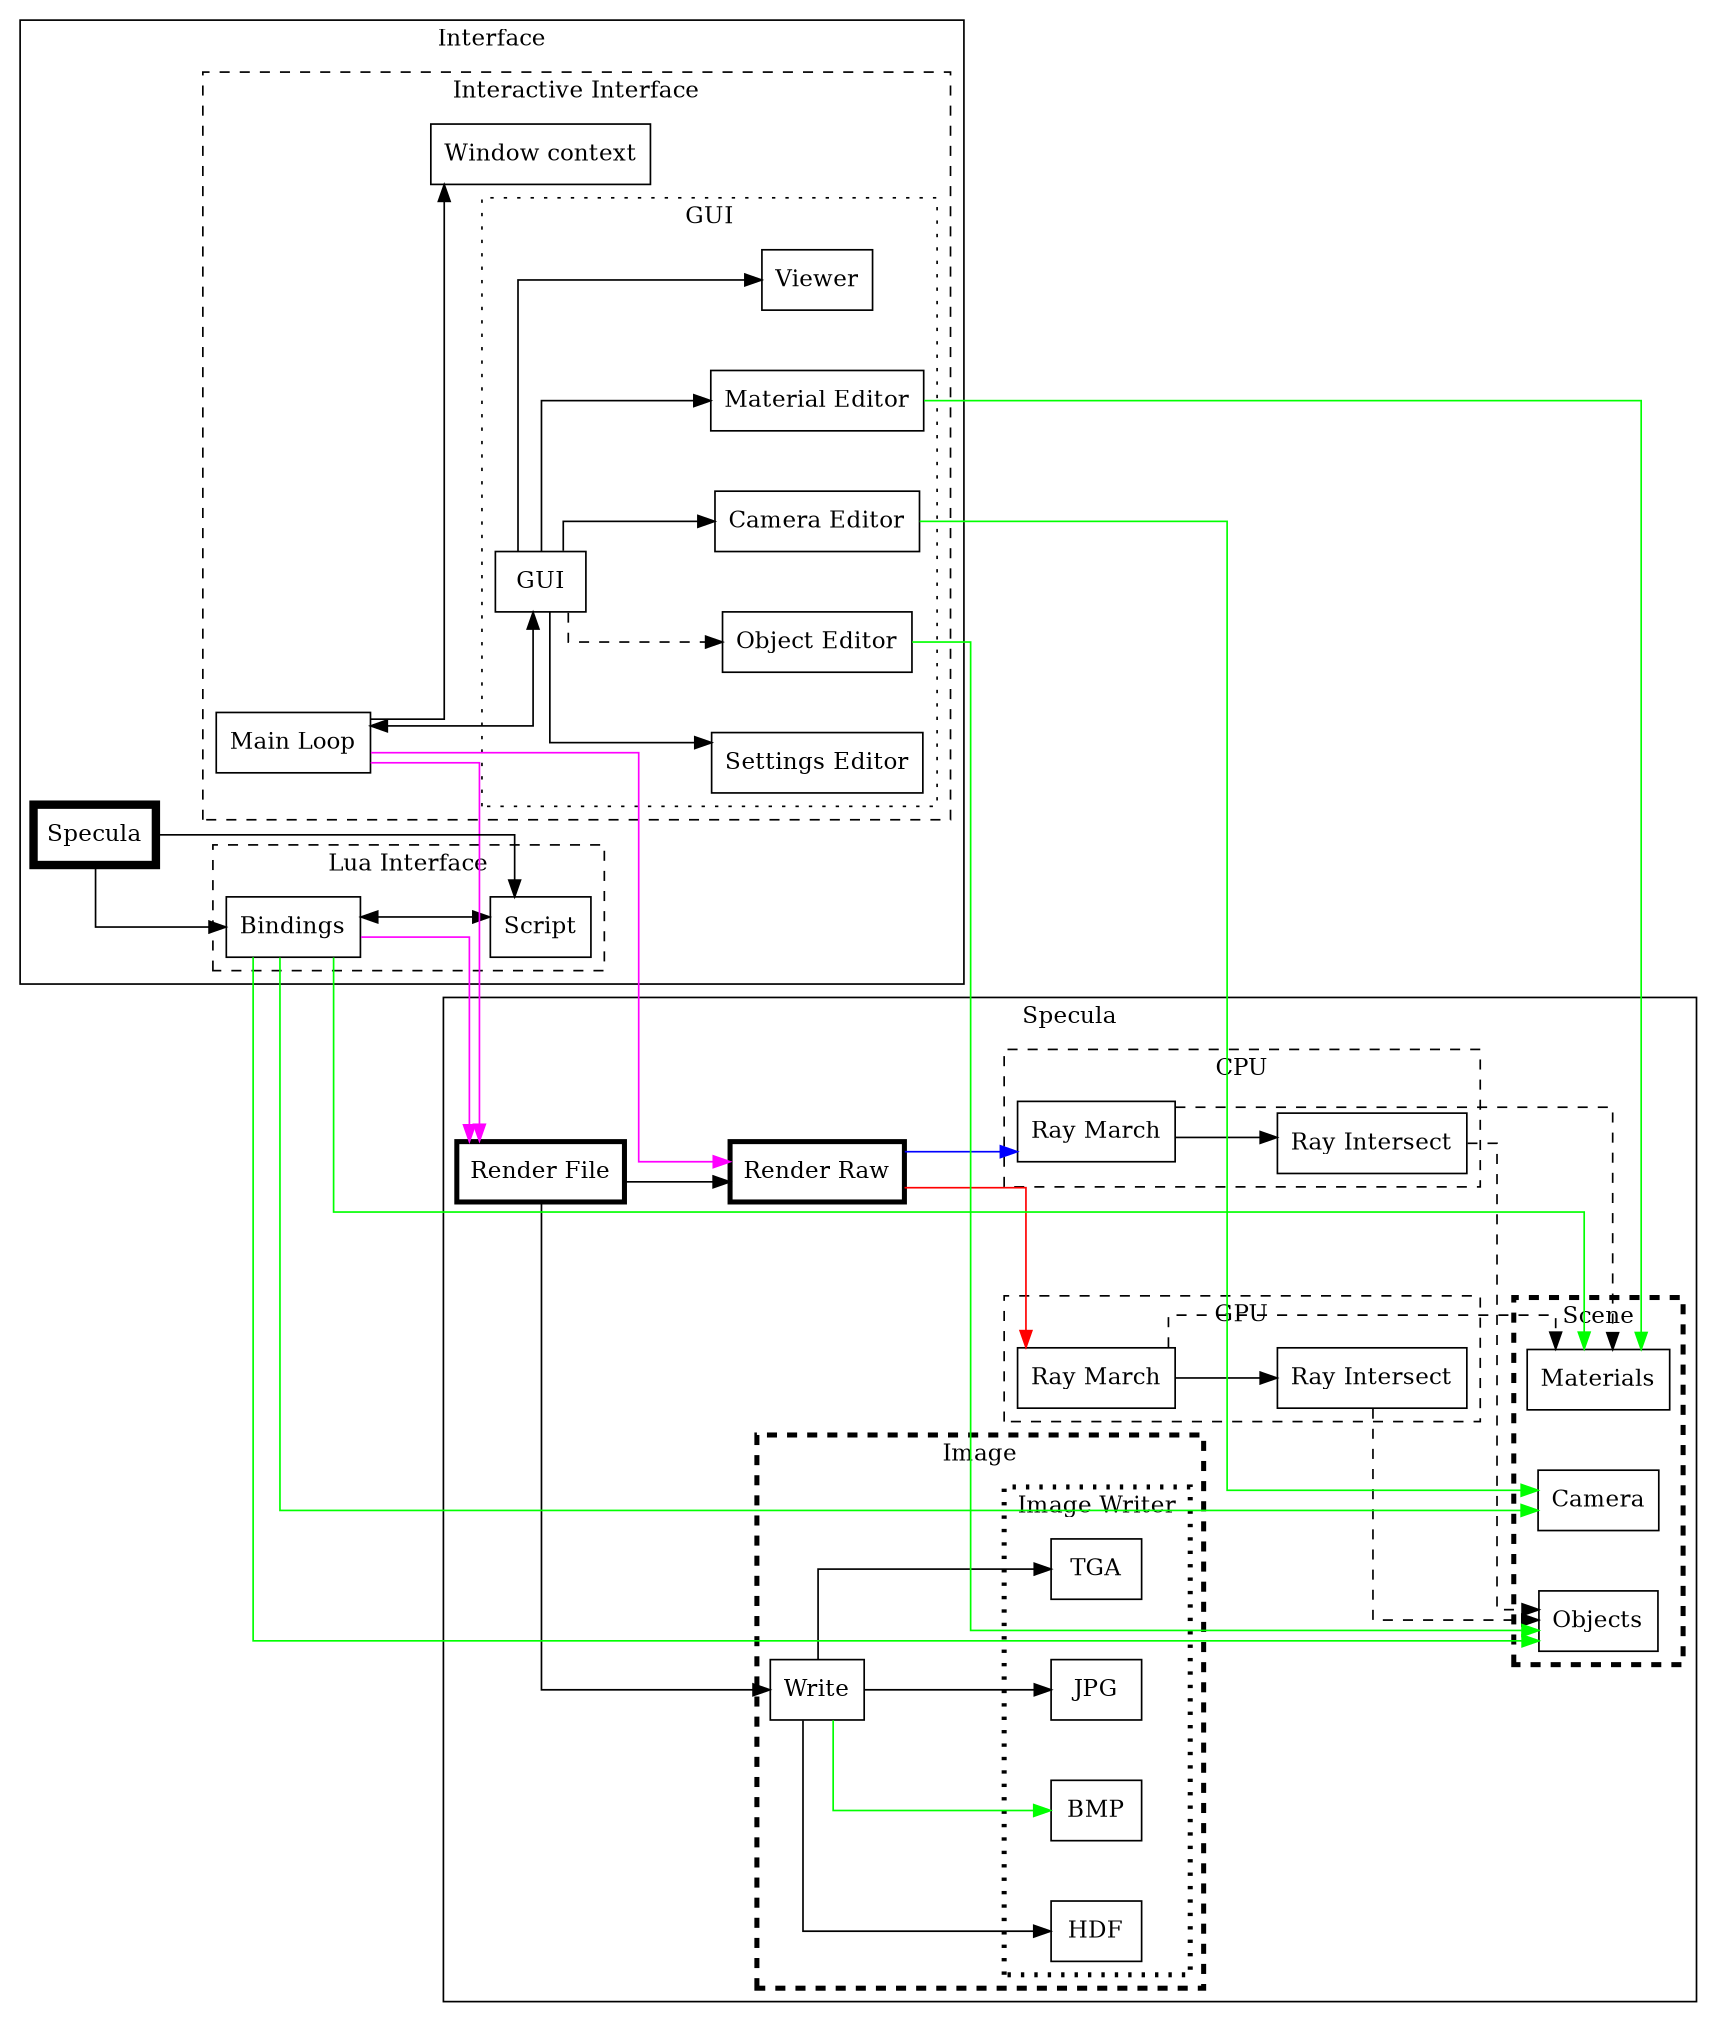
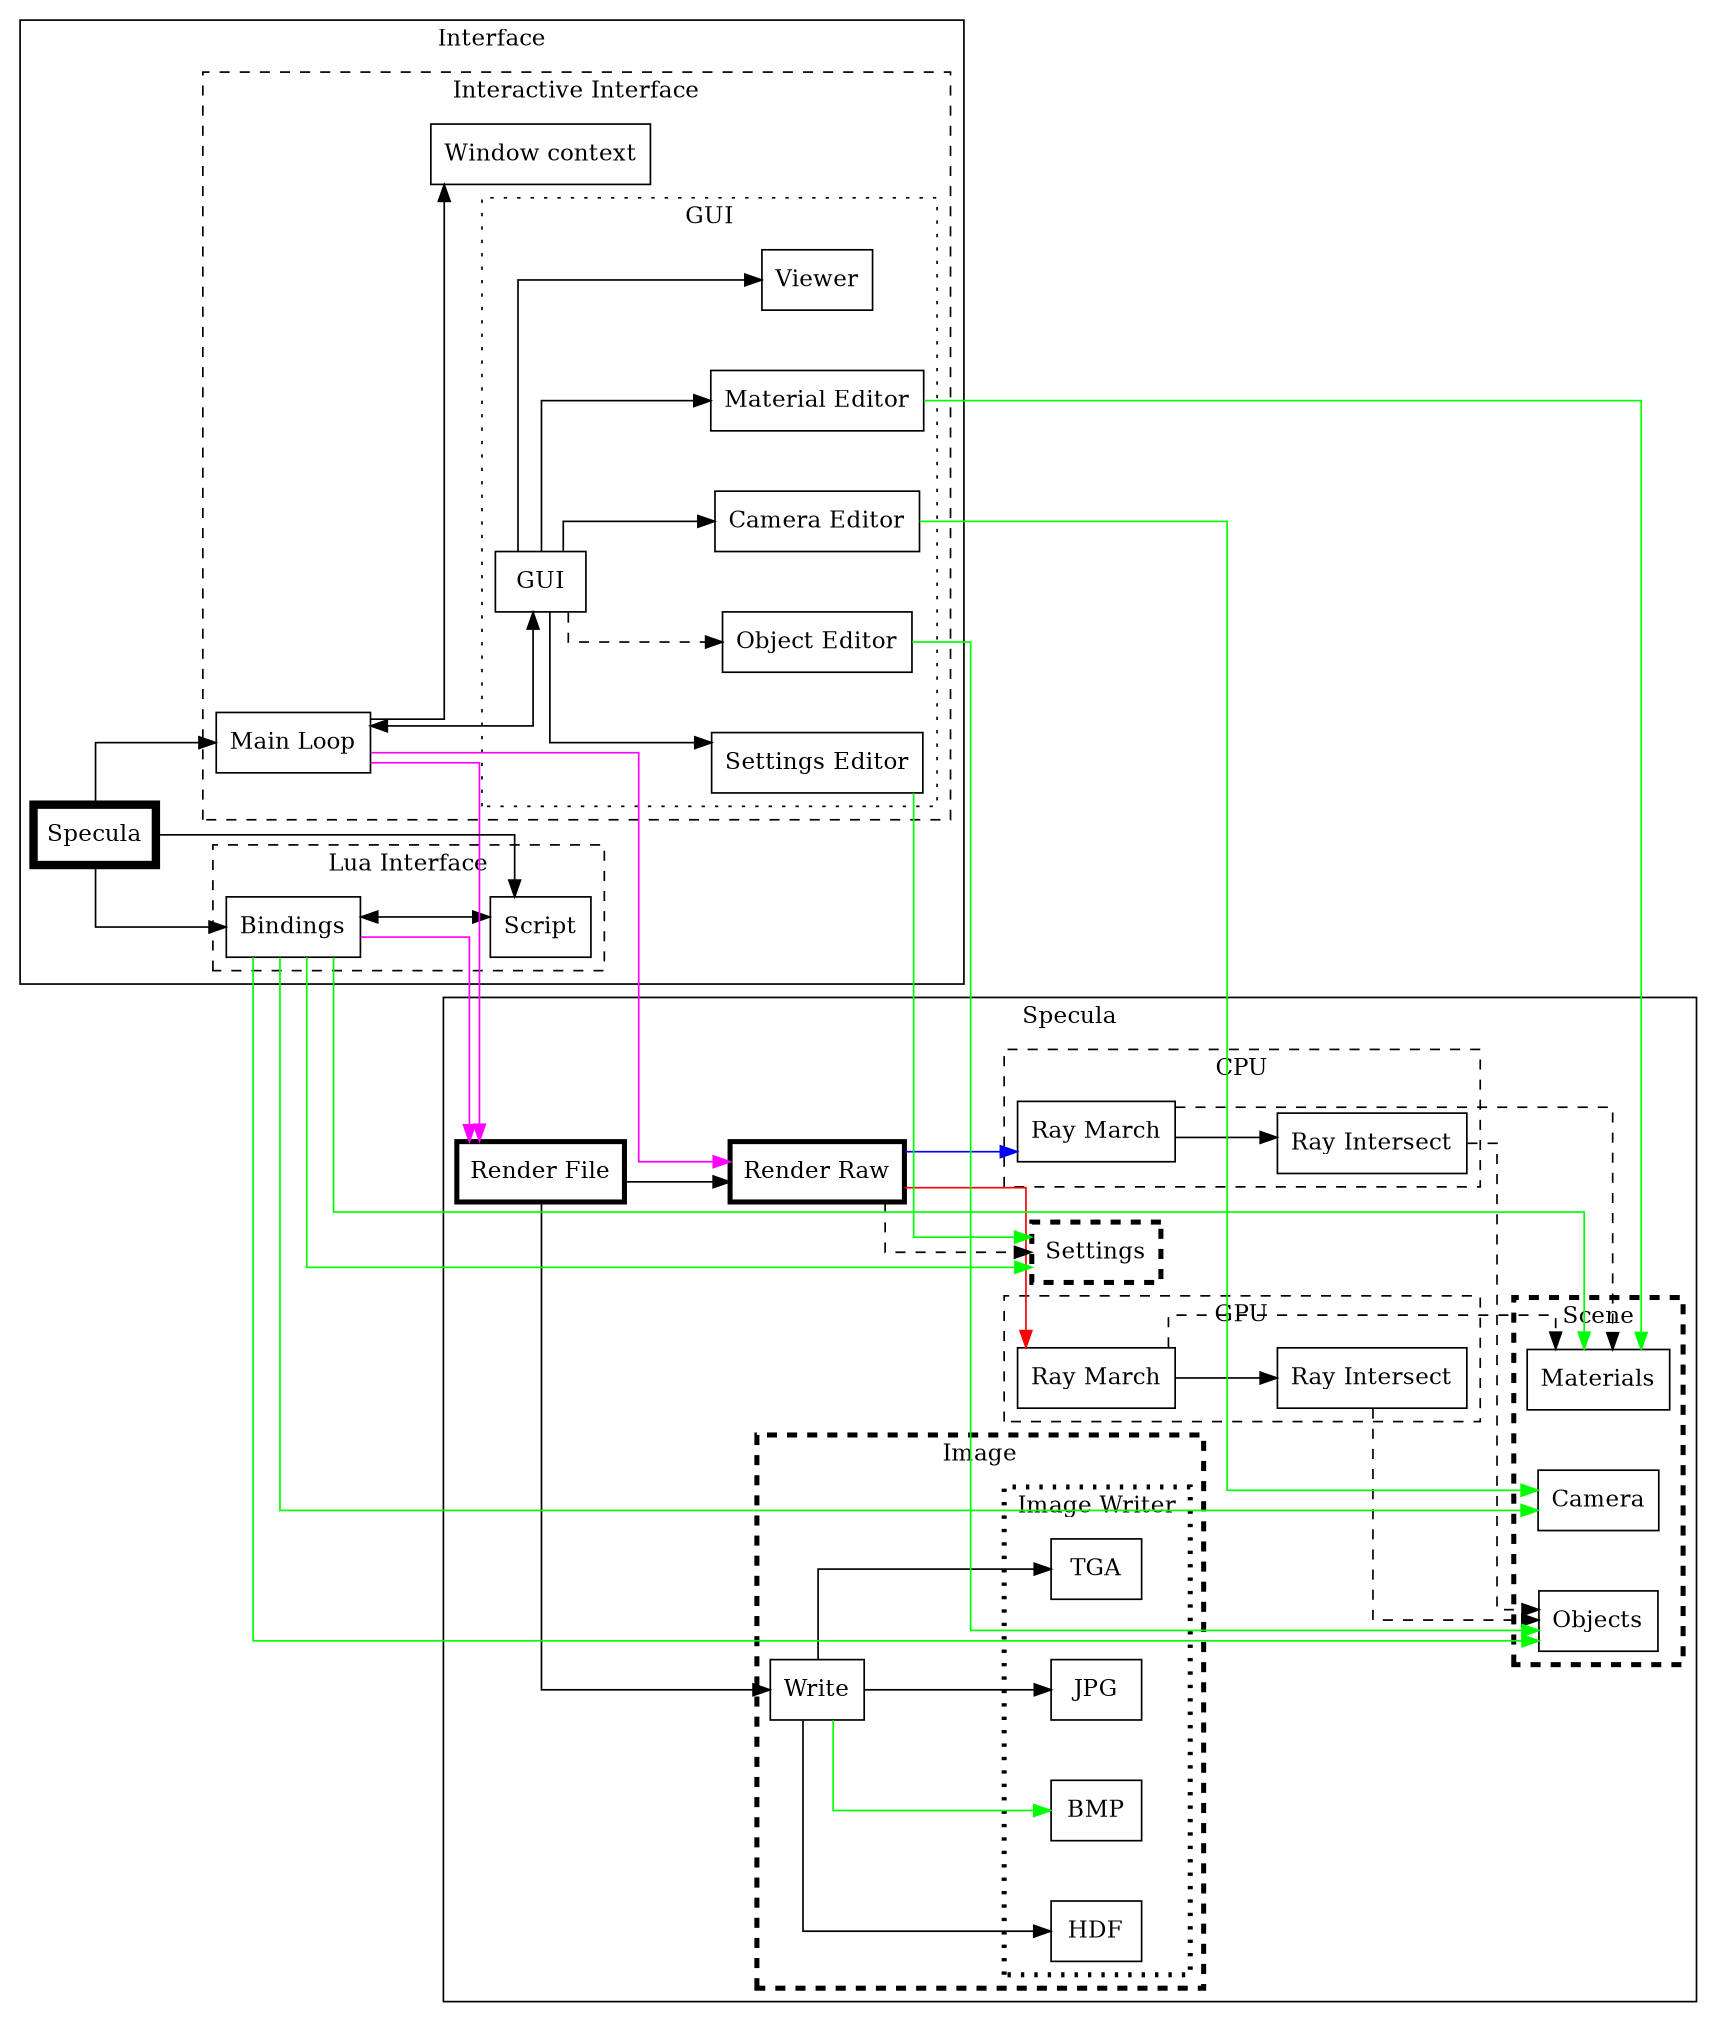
none -> (116, 743)
none -> (1096, 1252)
